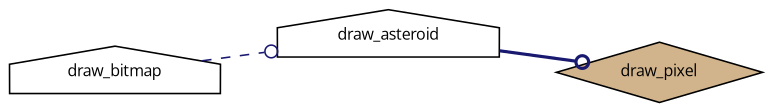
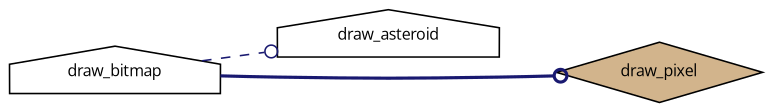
(538, 56) -> (387, 78)
